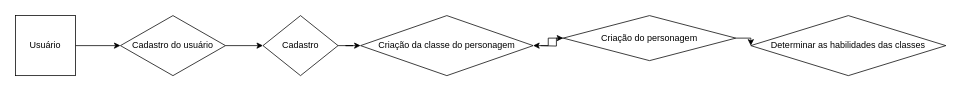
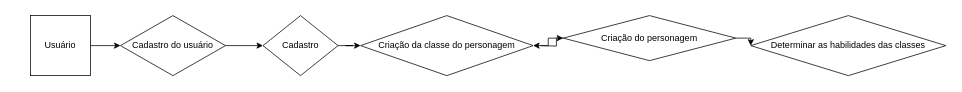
(45, 45) -> (60, 45)
